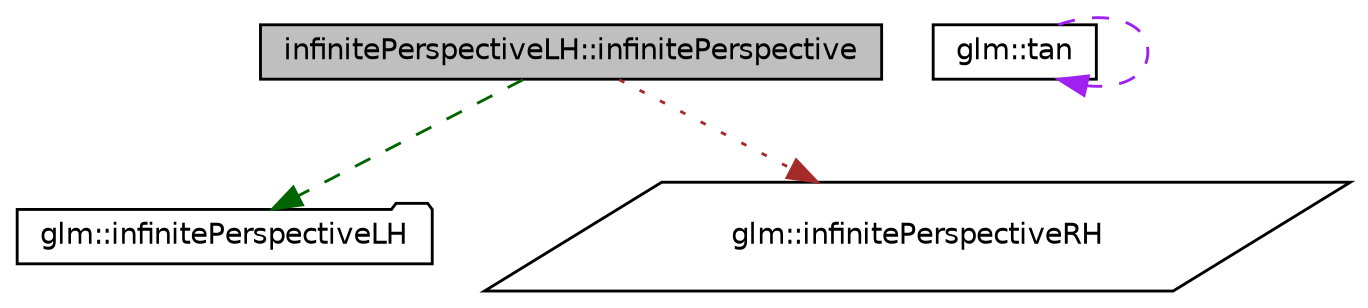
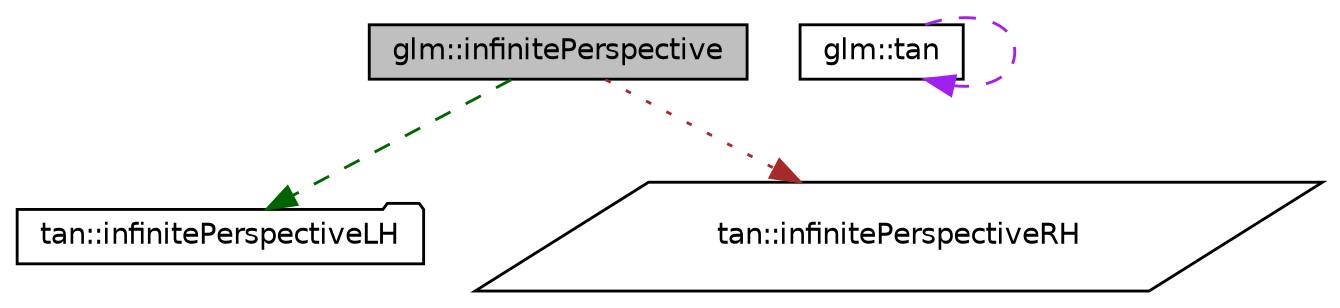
(571, 52) -> (558, 52)
(225, 237) -> (220, 237)
(917, 237) -> (899, 237)
